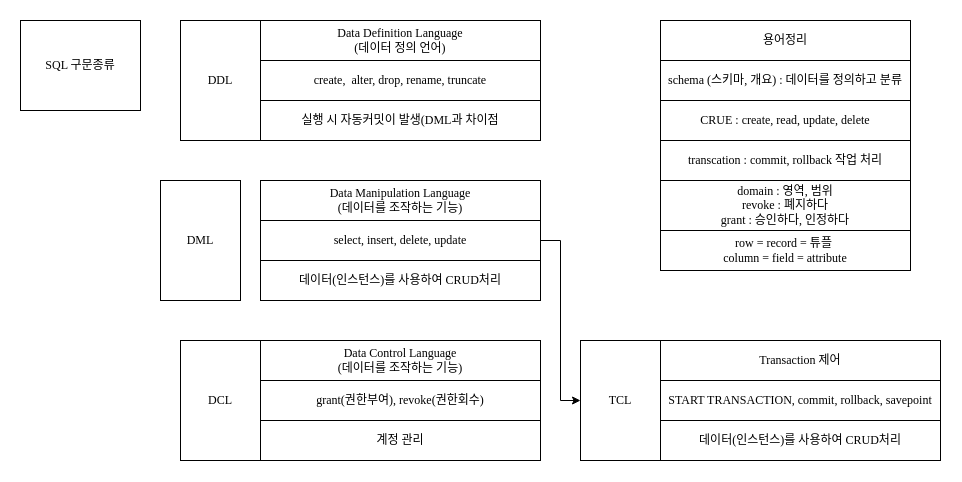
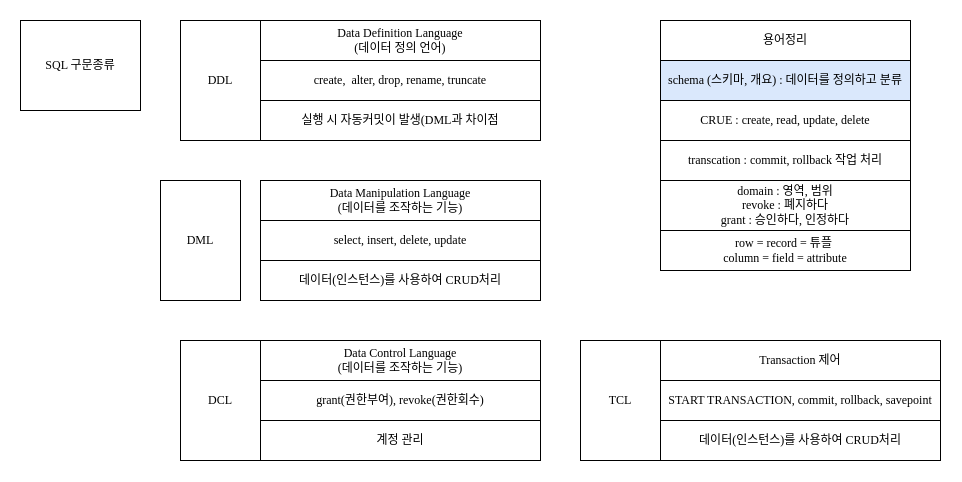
(786, 81) -> (786, 81)
(561, 317) -> none
